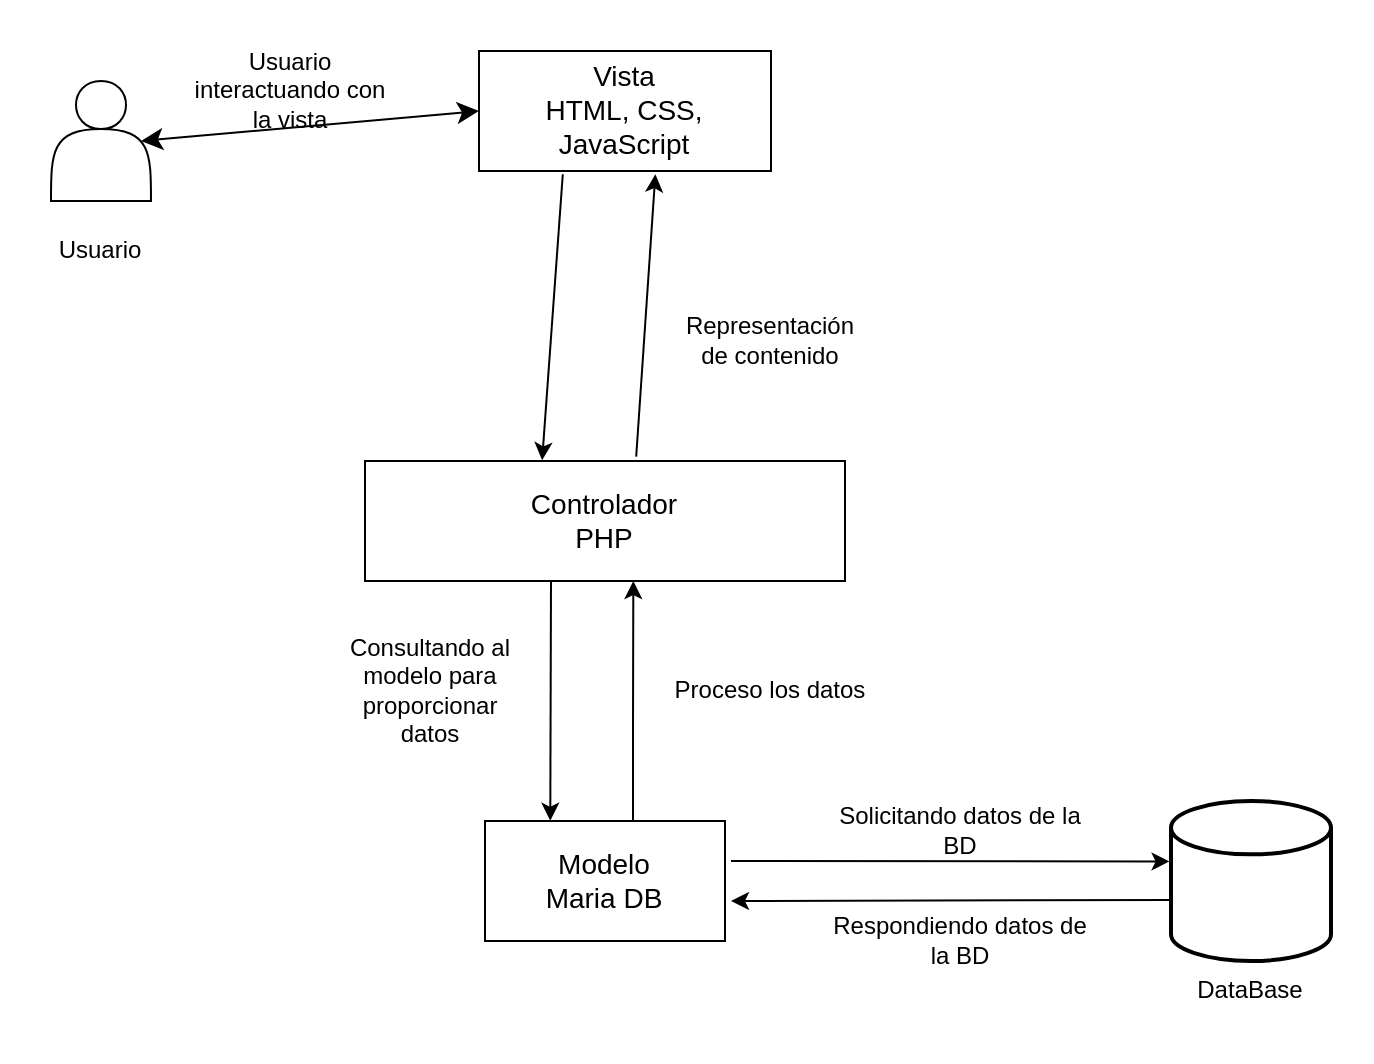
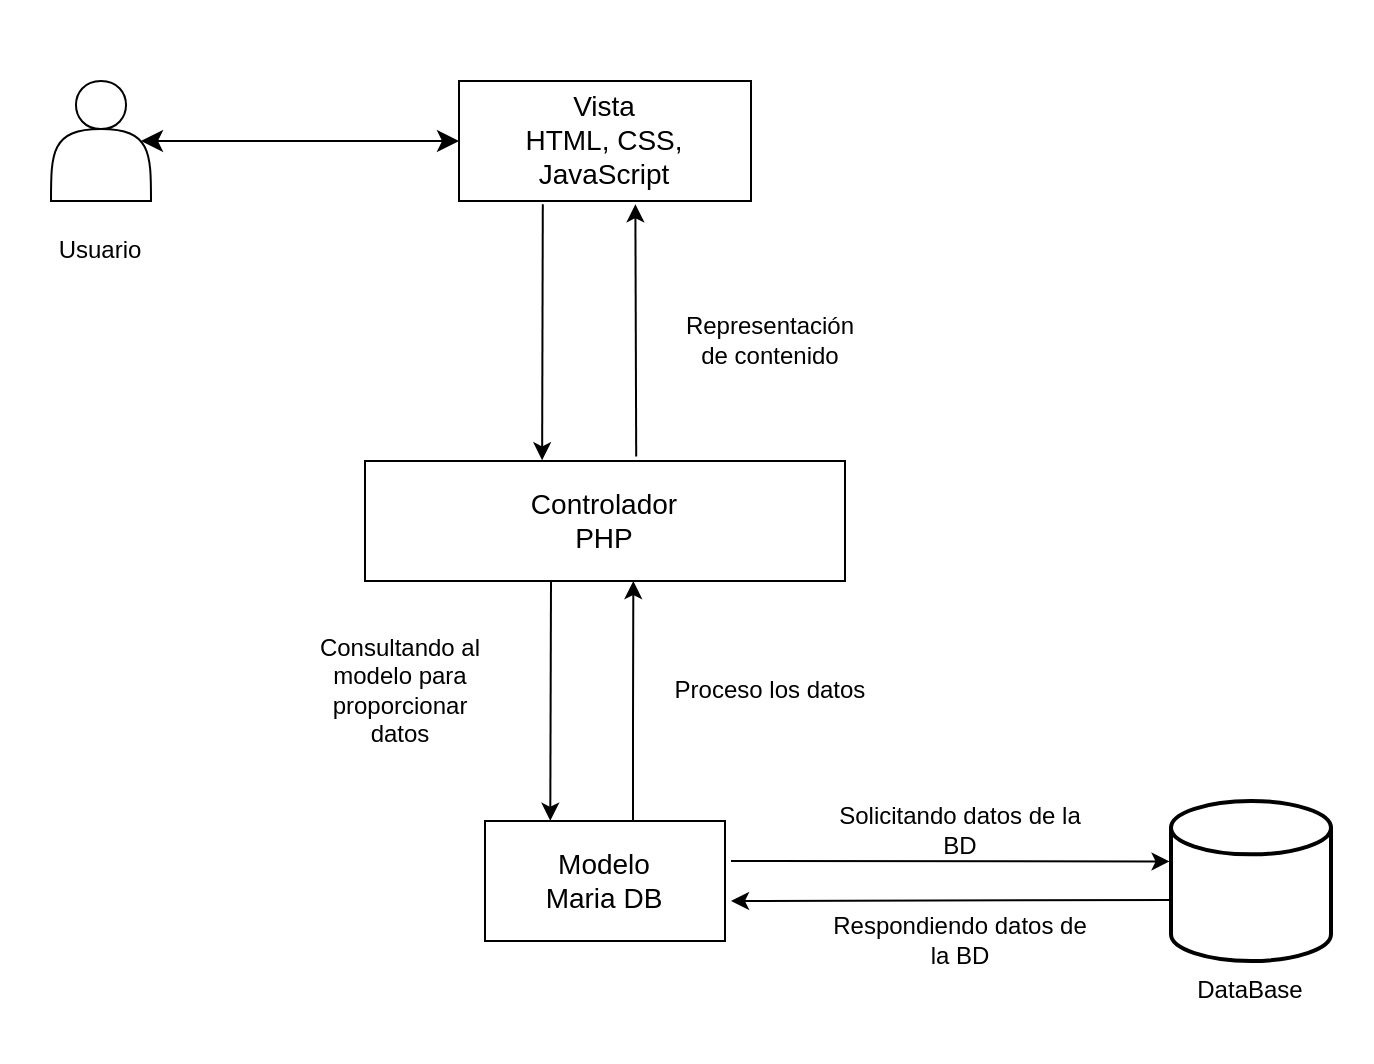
(291, 91) -> none
(625, 111) -> (605, 141)
(431, 691) -> (401, 691)
